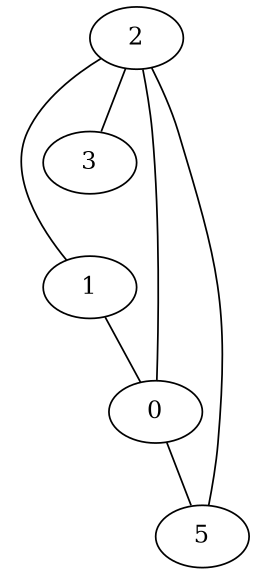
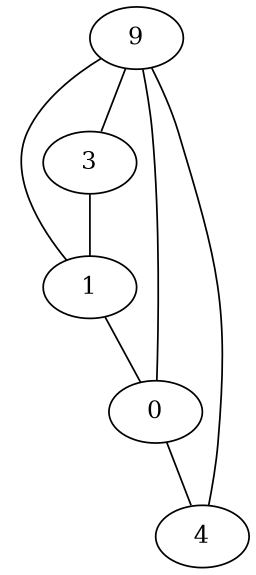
(137, 38) -> (137, 38)
none -> (90, 225)
(202, 536) -> (202, 536)
